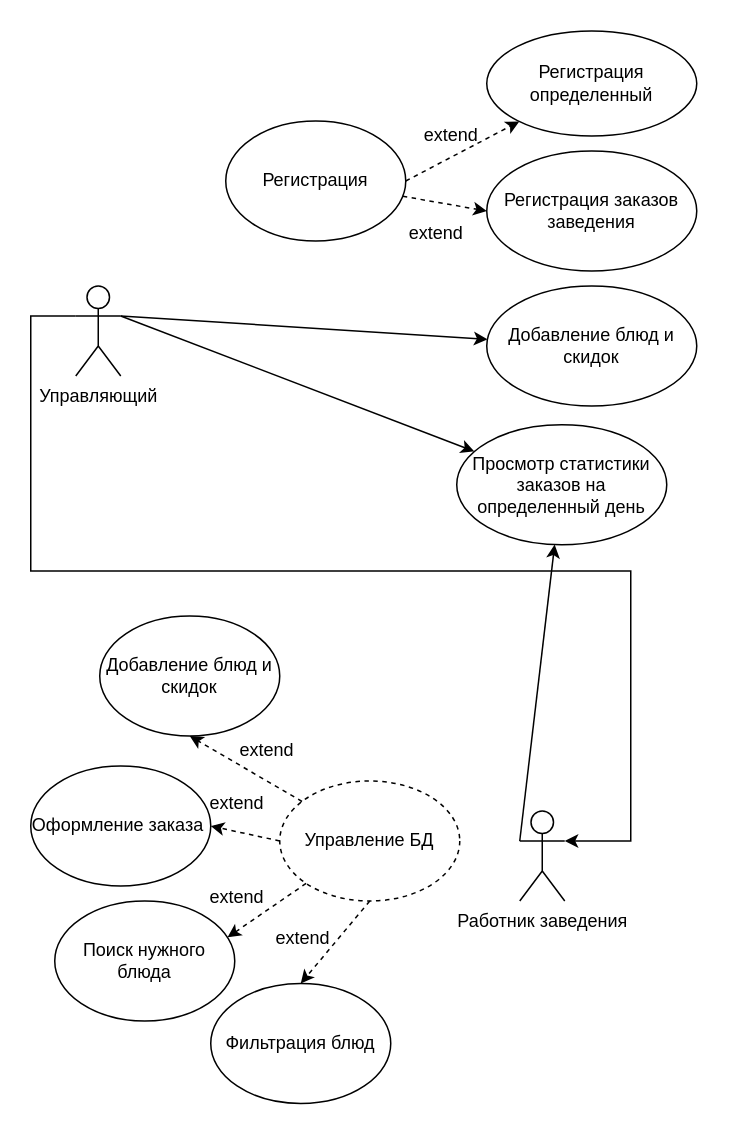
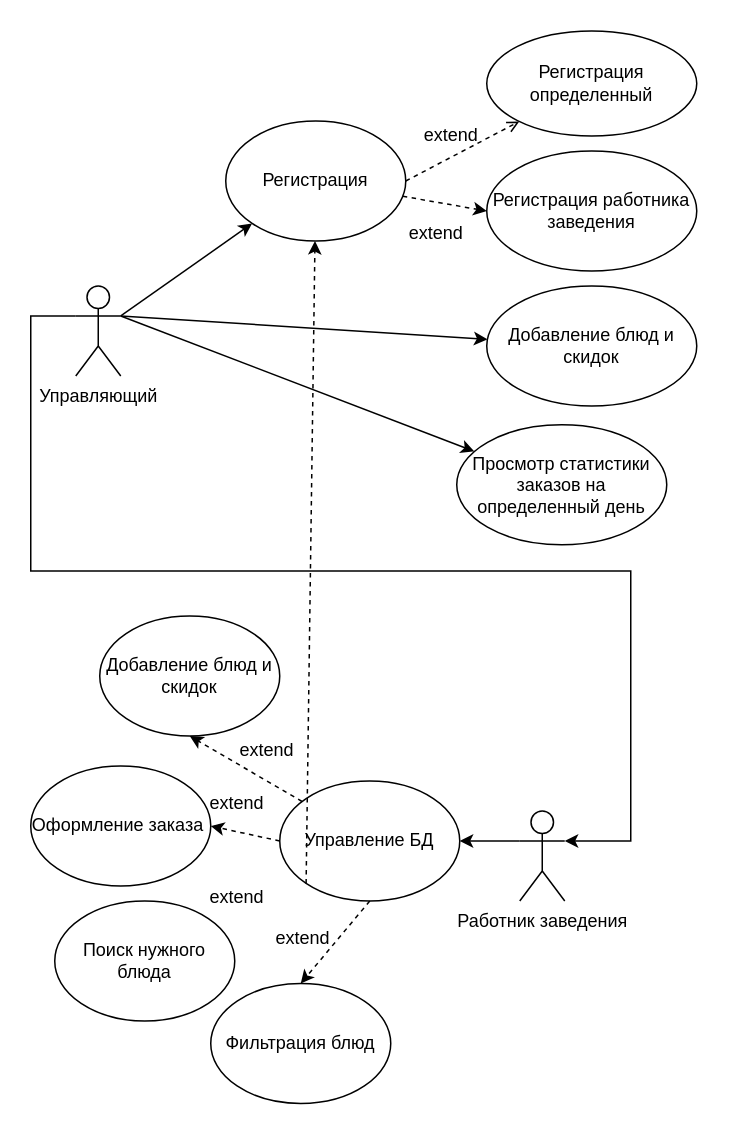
(509, 127) -> (512, 125)
(592, 211) -> (592, 211)
none -> (184, 271)
(537, 695) -> (494, 841)
(370, 841) -> (370, 841)
(271, 907) -> (310, 567)
